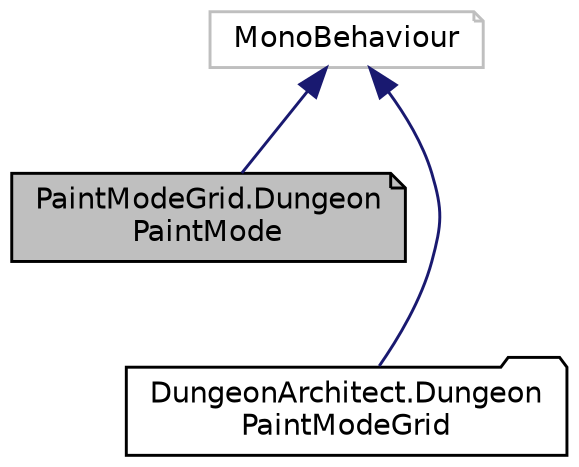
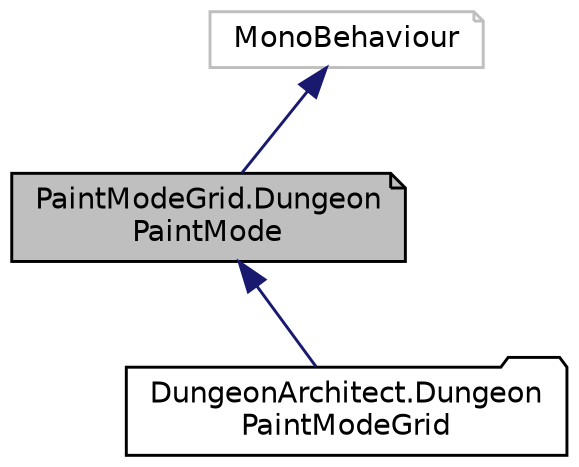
(439, 230) -> (287, 327)
